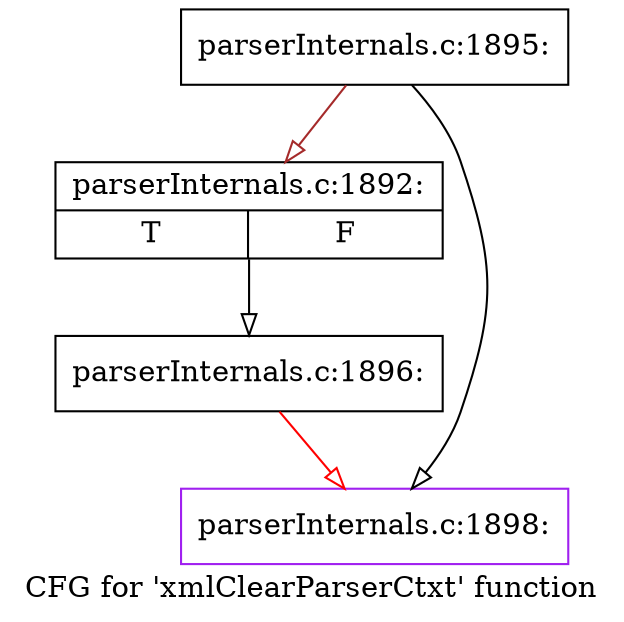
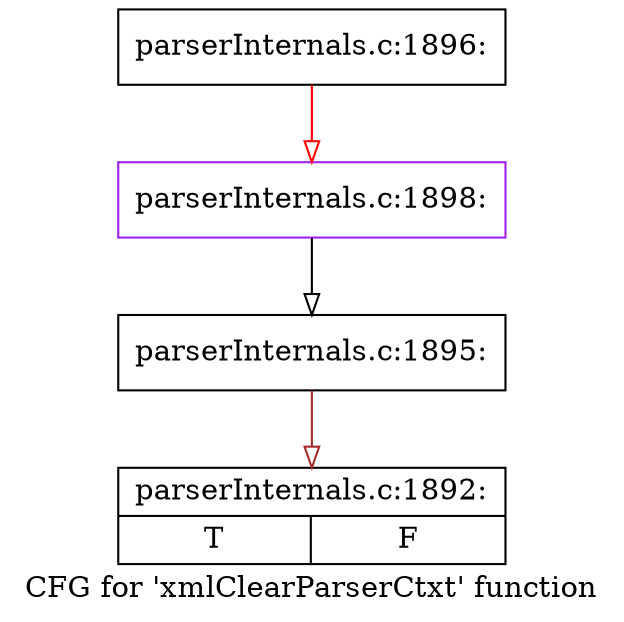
(487, 276) -> (312, 266)
(249, 286) -> none
